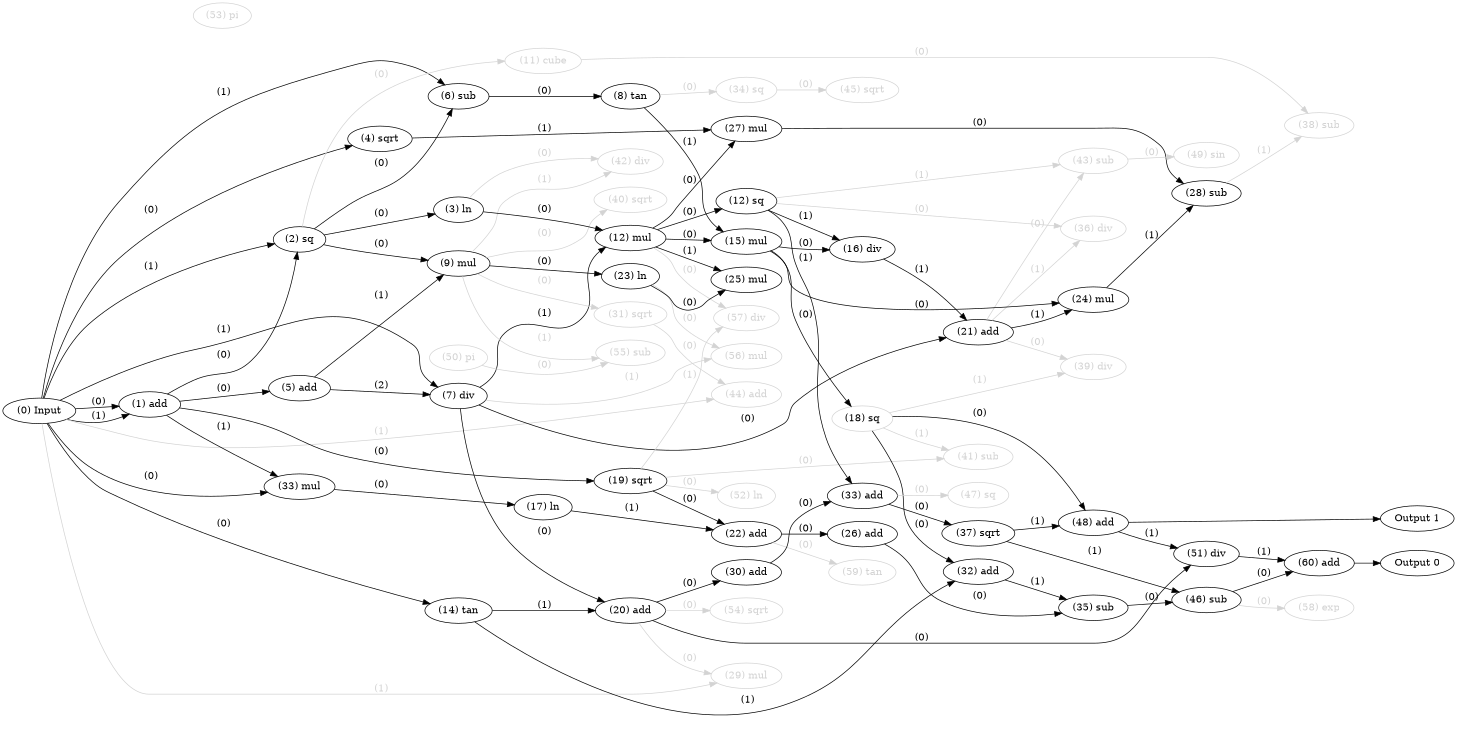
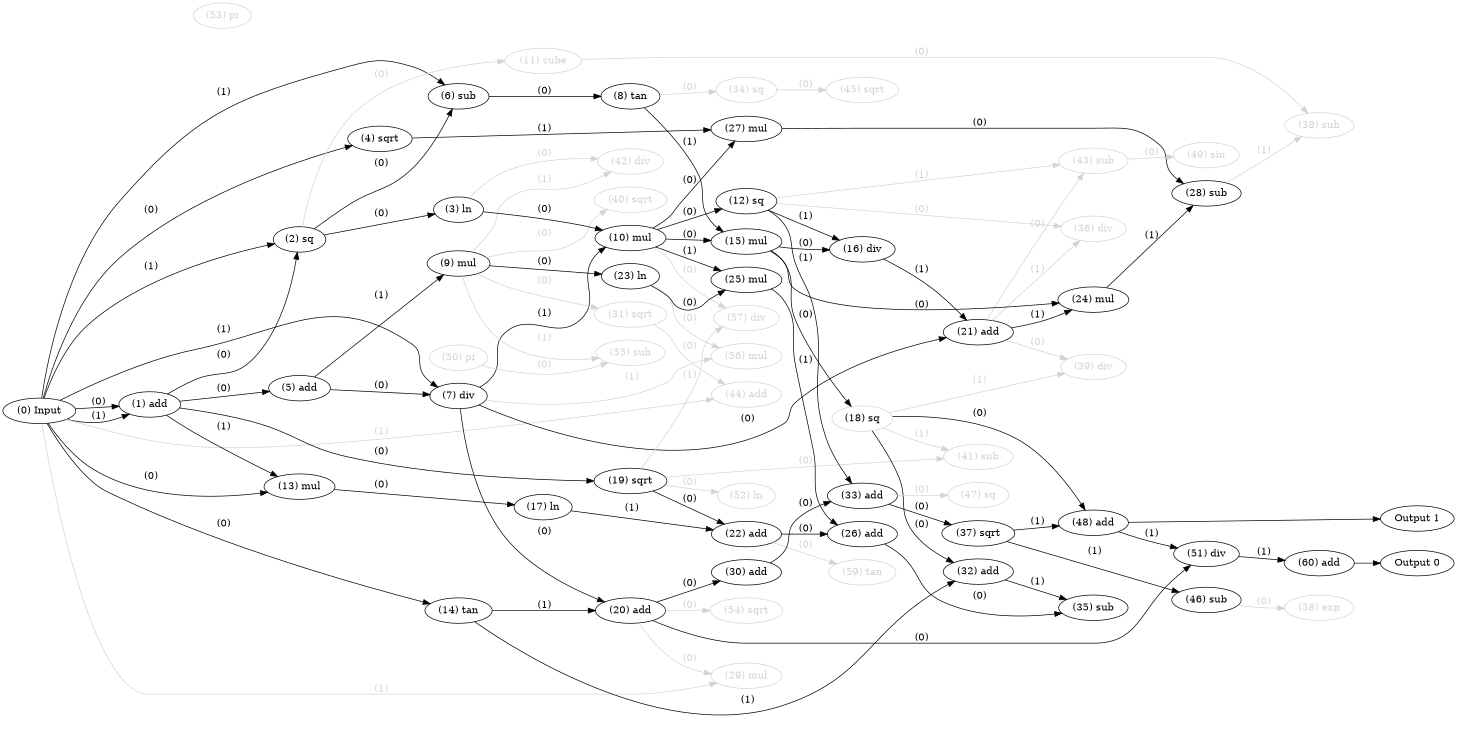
(630, 238) -> (630, 238)
(372, 253) -> none
(380, 386) -> (380, 386)
none -> (803, 403)
(300, 487) -> (300, 487)
(1259, 583) -> none
(1146, 604) -> none
